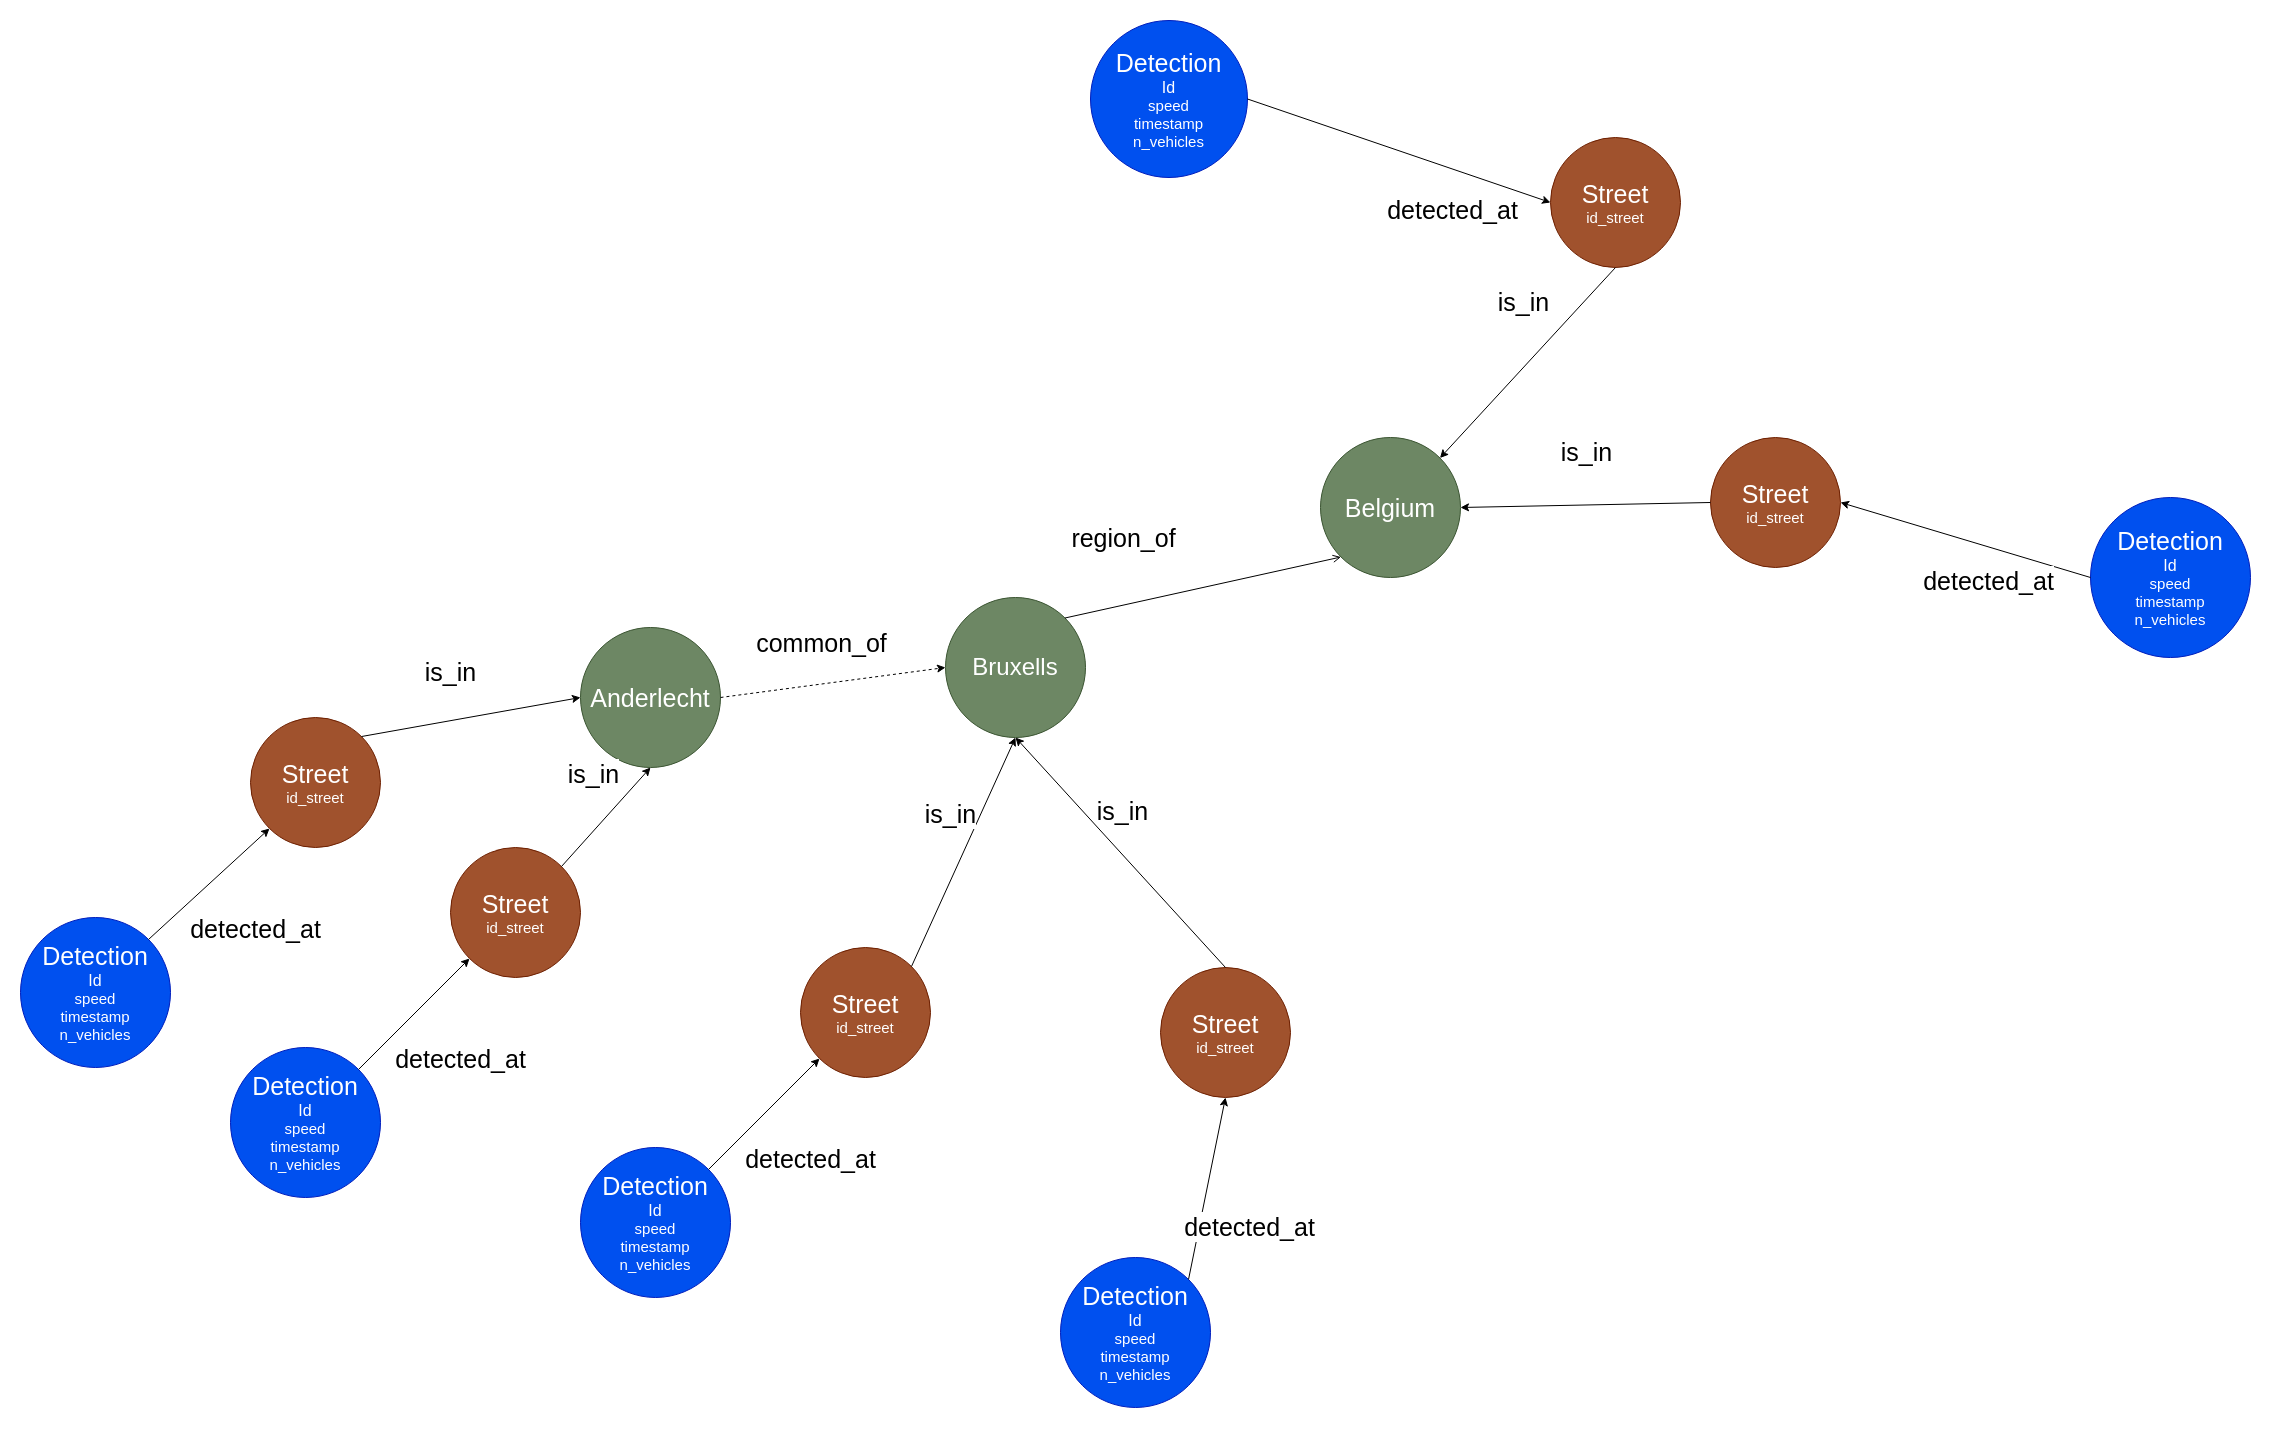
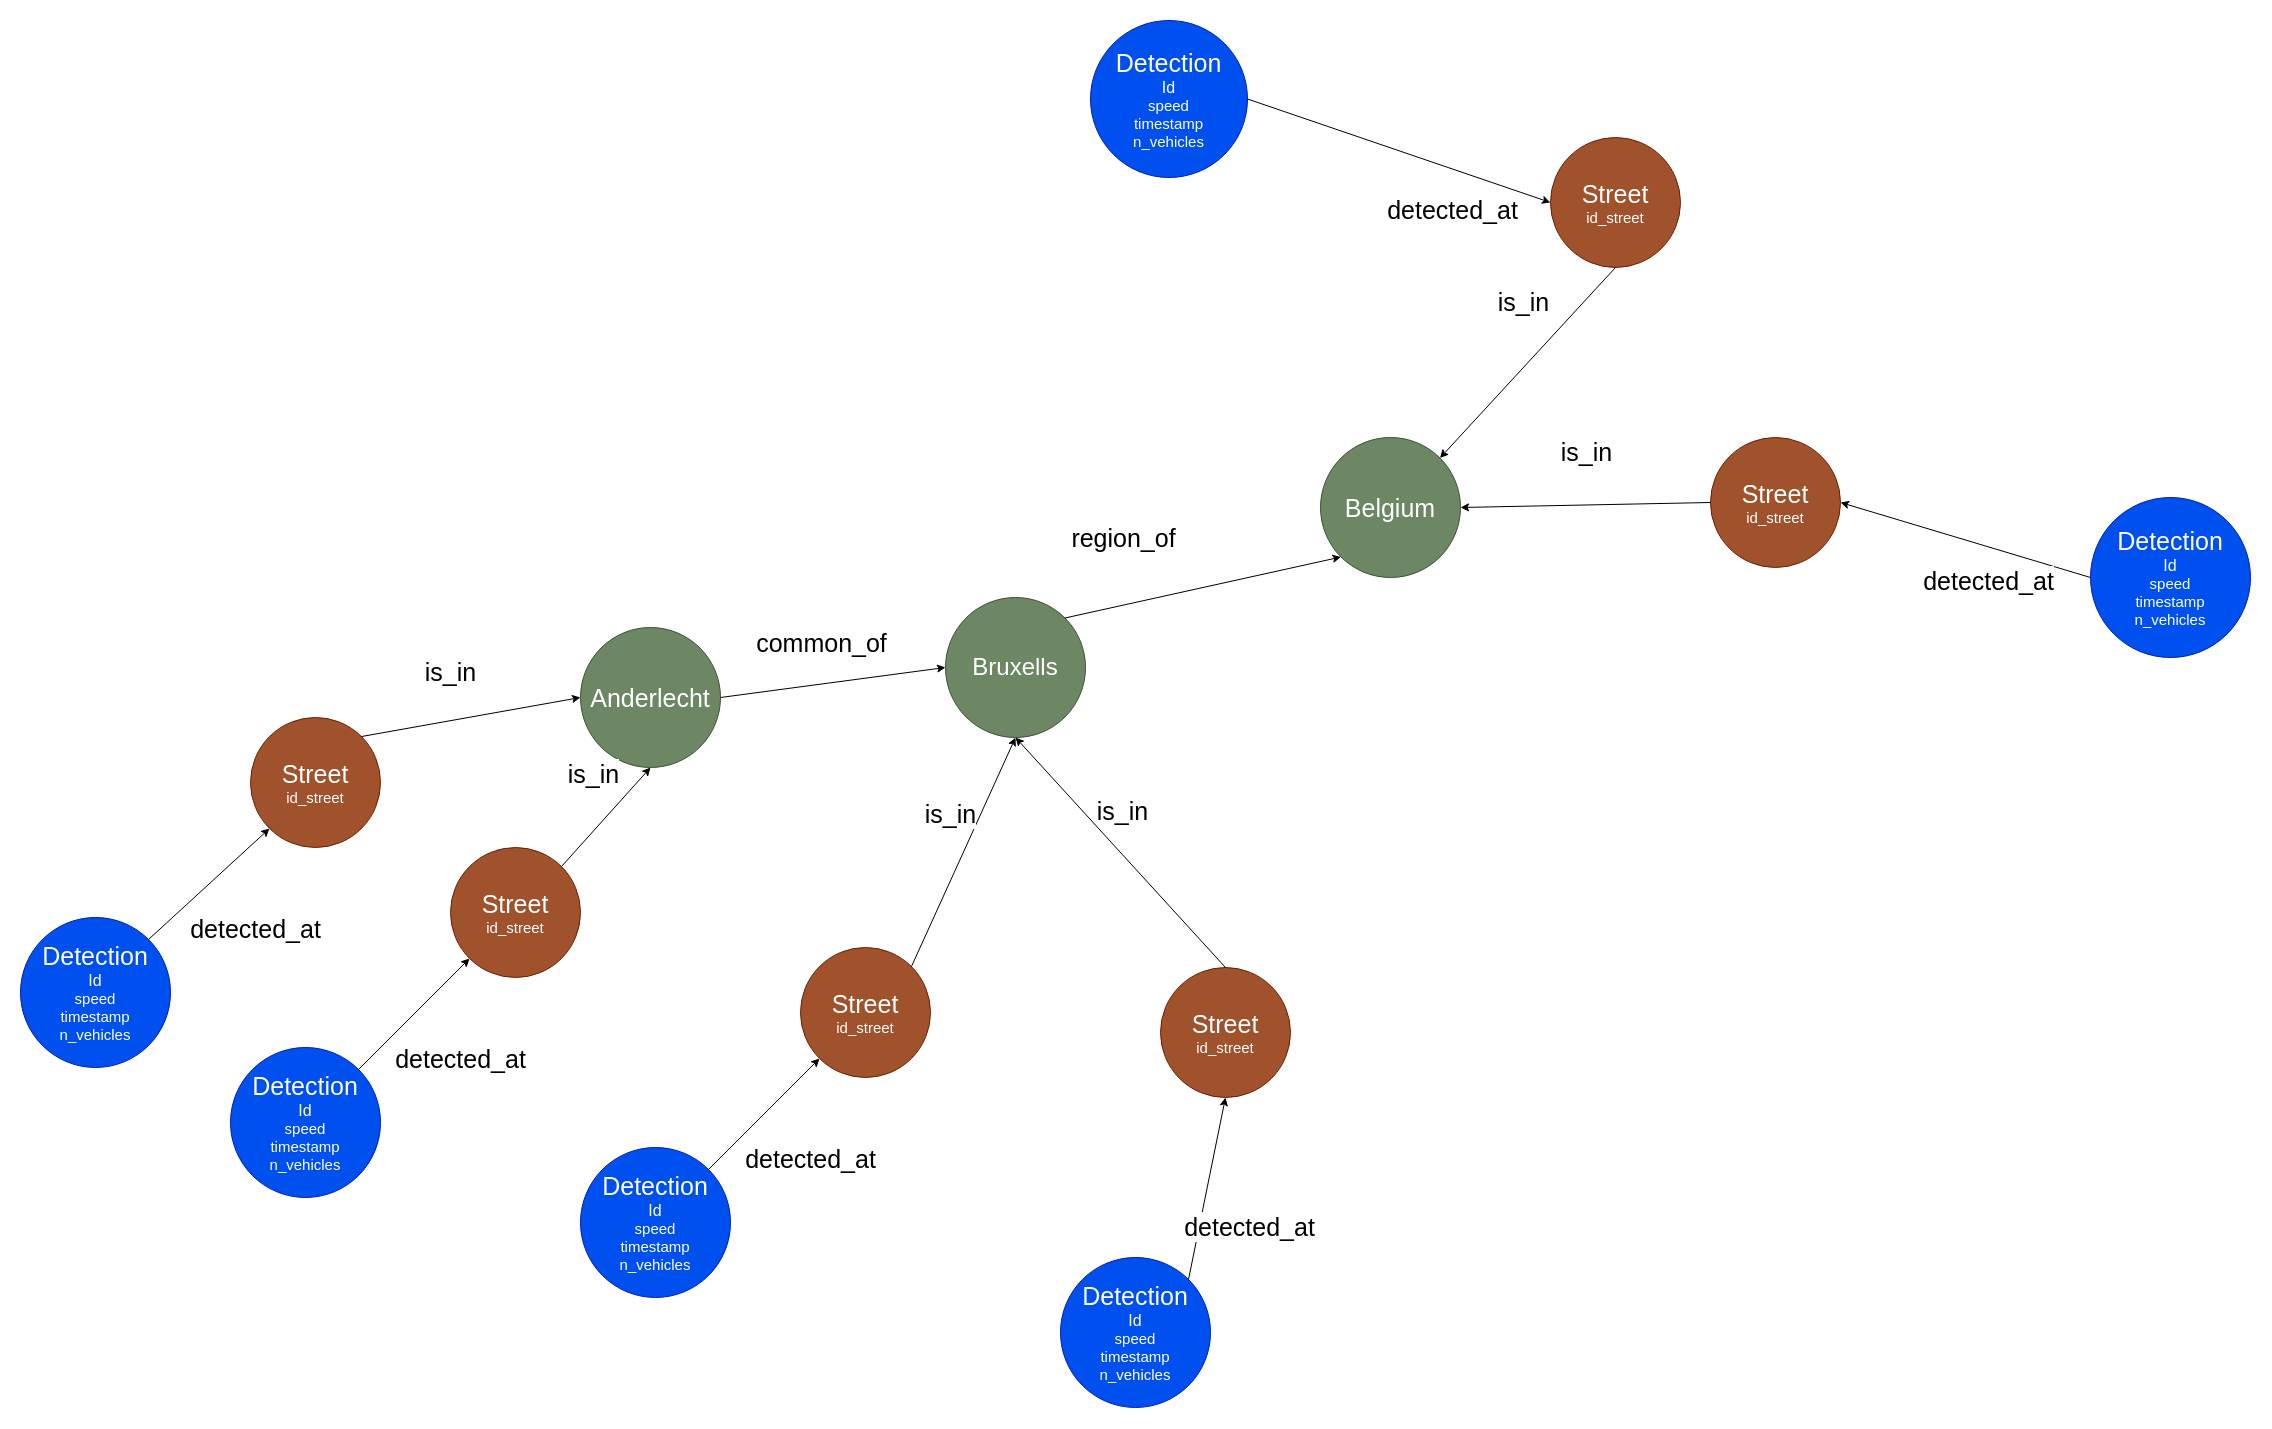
(1334, 559) -> (1333, 559)
(831, 683) -> (831, 683)
